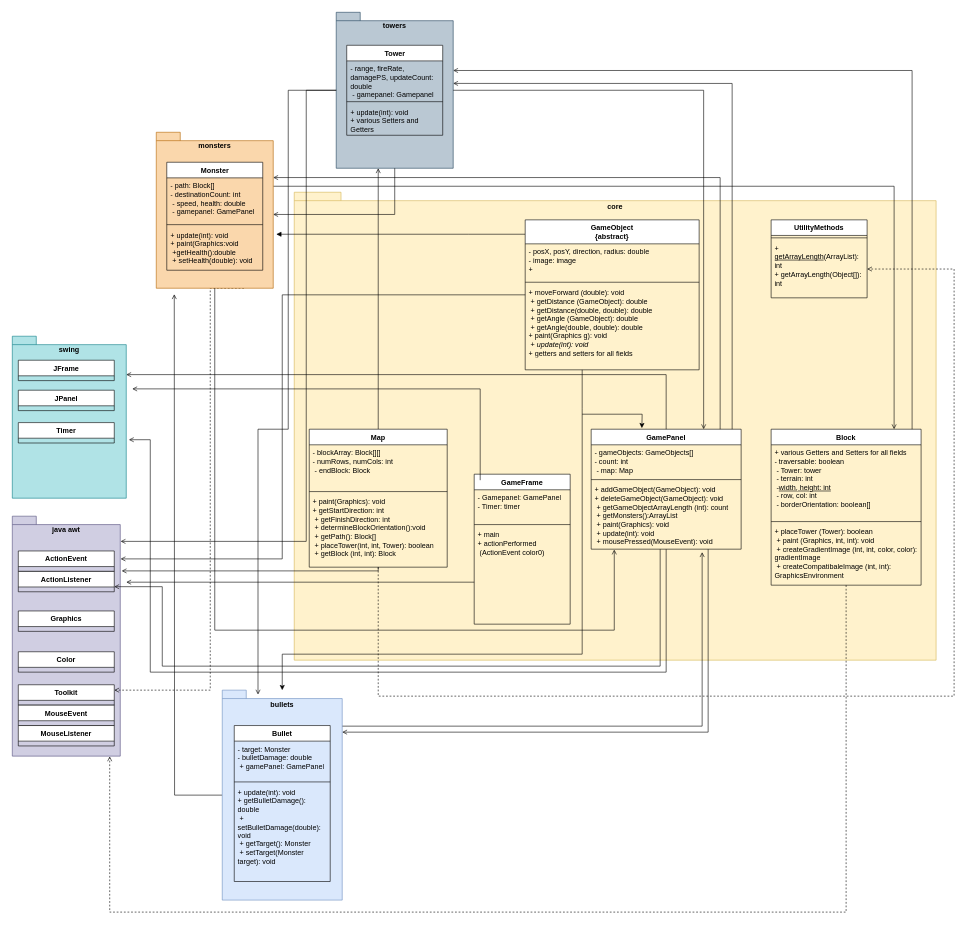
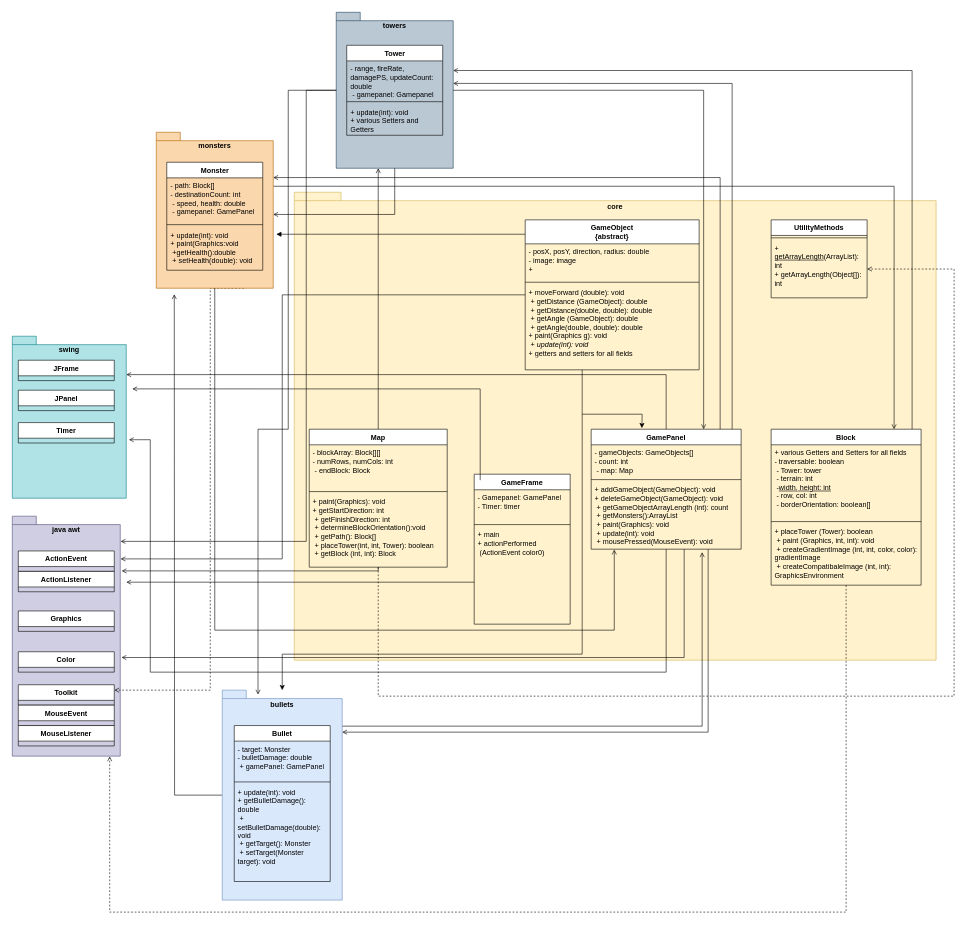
none -> (457, 658)
(406, 666) -> none
